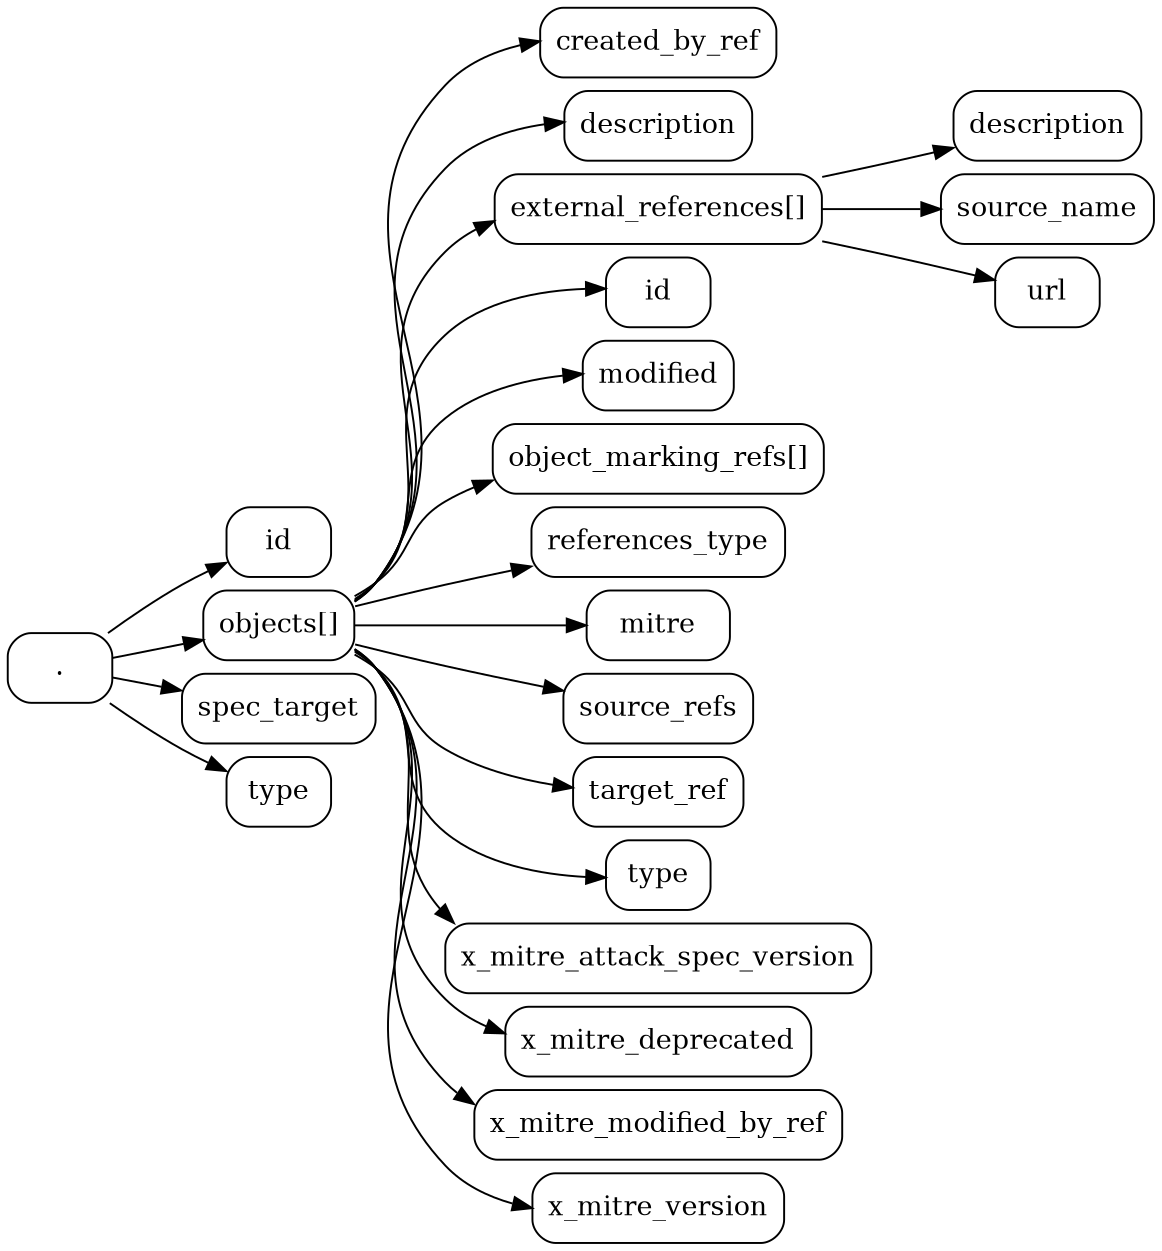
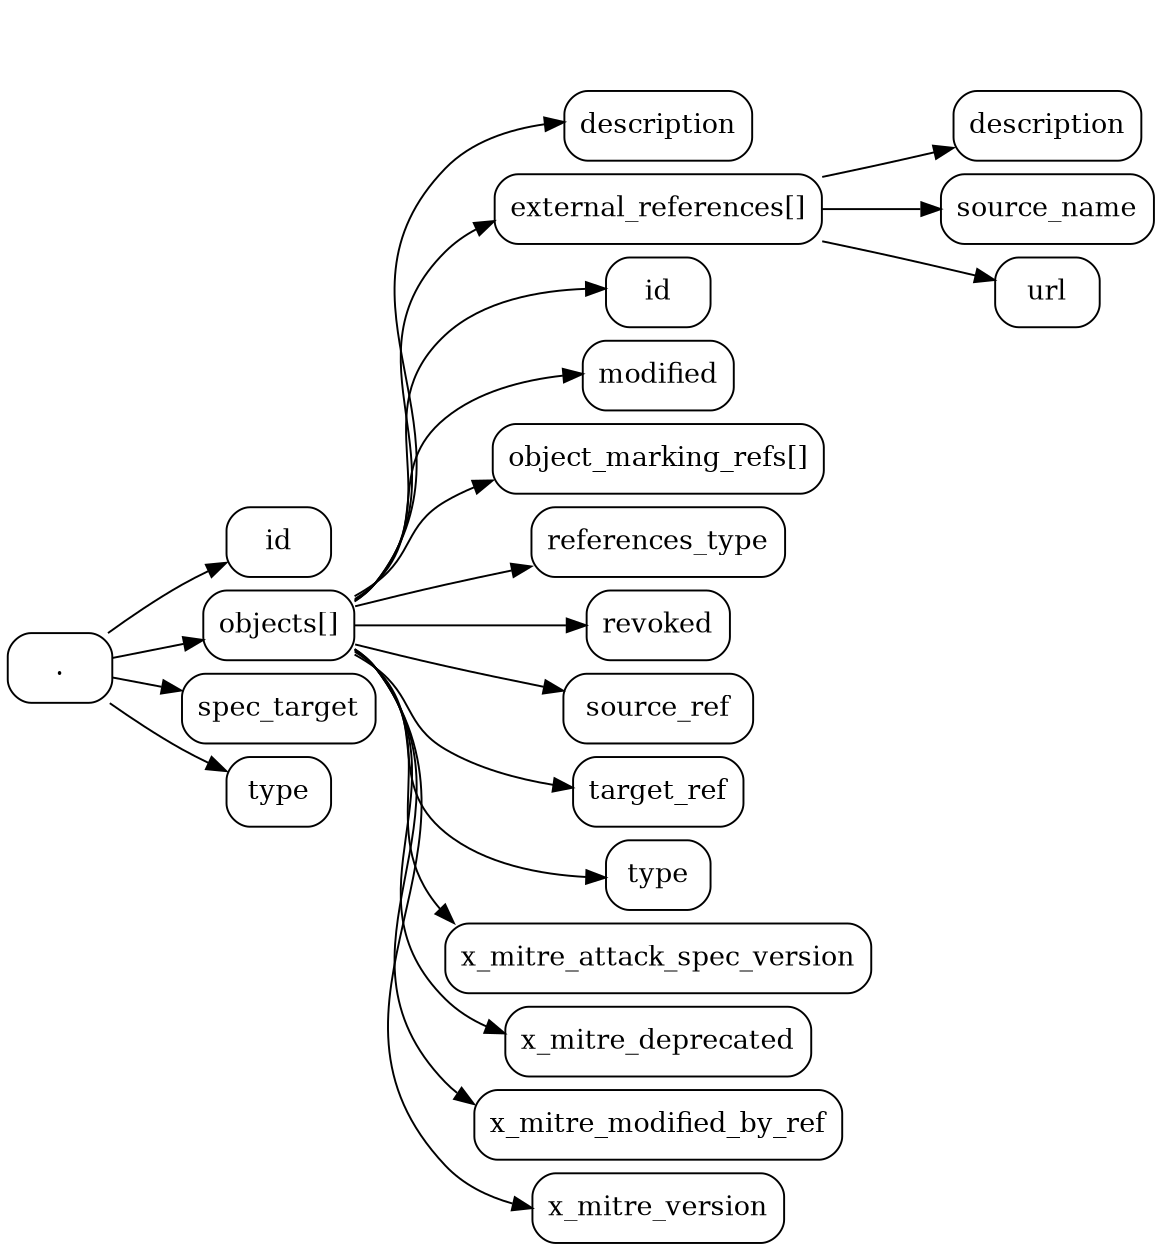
(658, 43) -> none
(658, 625) -> (658, 625)
(658, 709) -> (658, 709)
